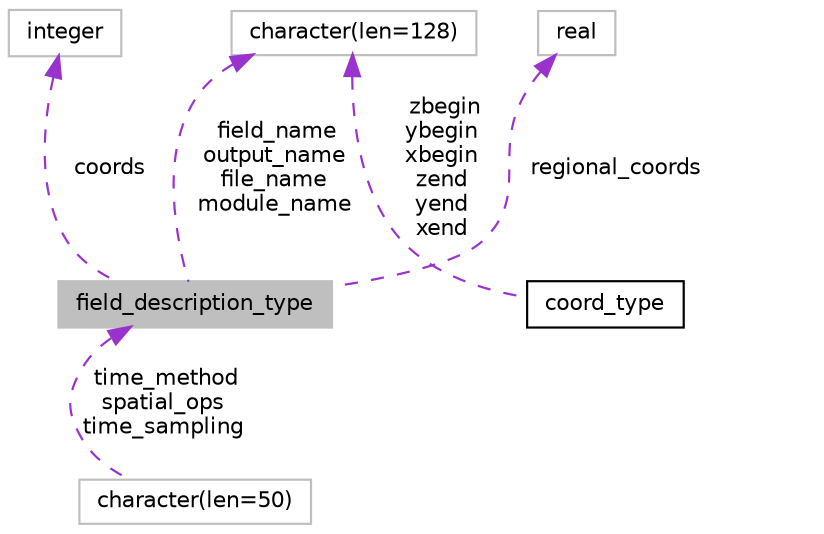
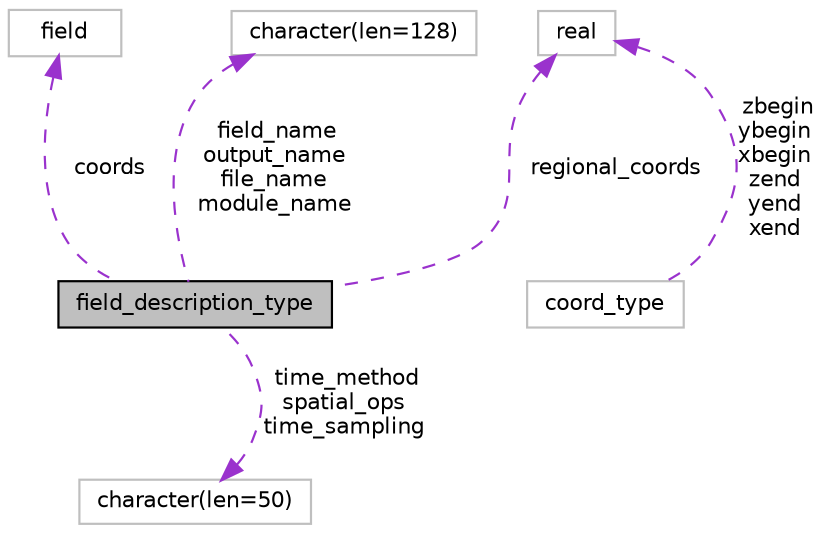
(65, 33) -> (65, 33)
(391, 226) -> (736, 155)
(195, 304) -> (195, 304)
(605, 304) -> (605, 304)
(72, 415) -> (260, 393)
